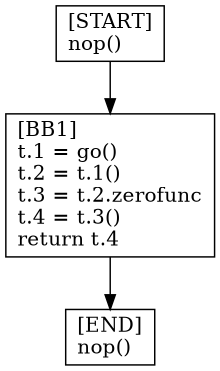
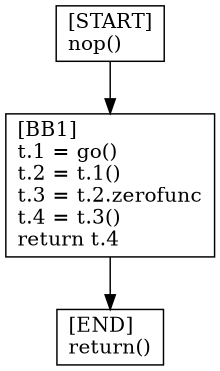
(110, 337) -> (110, 337)
